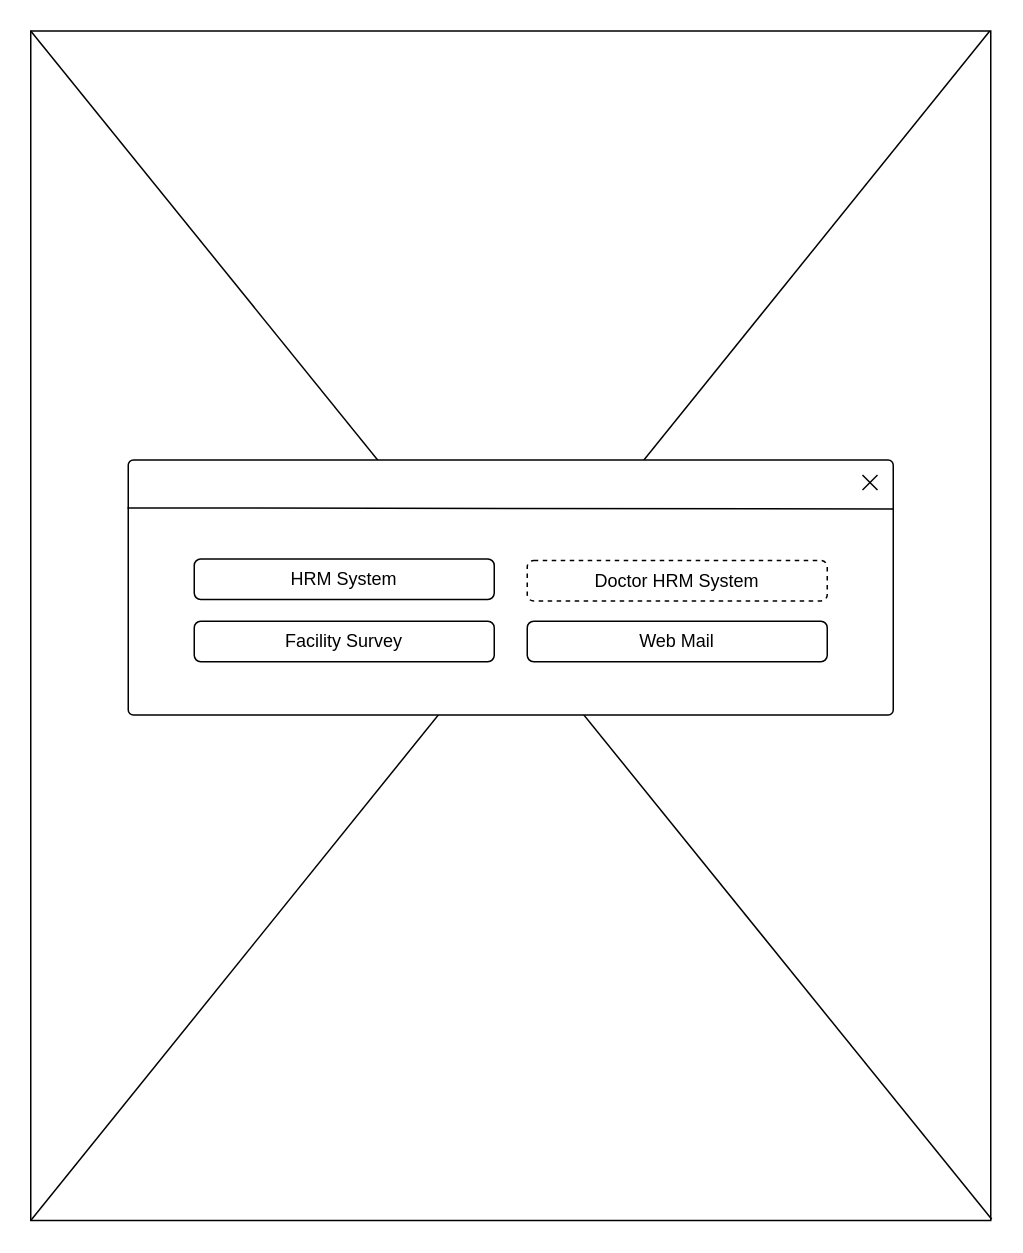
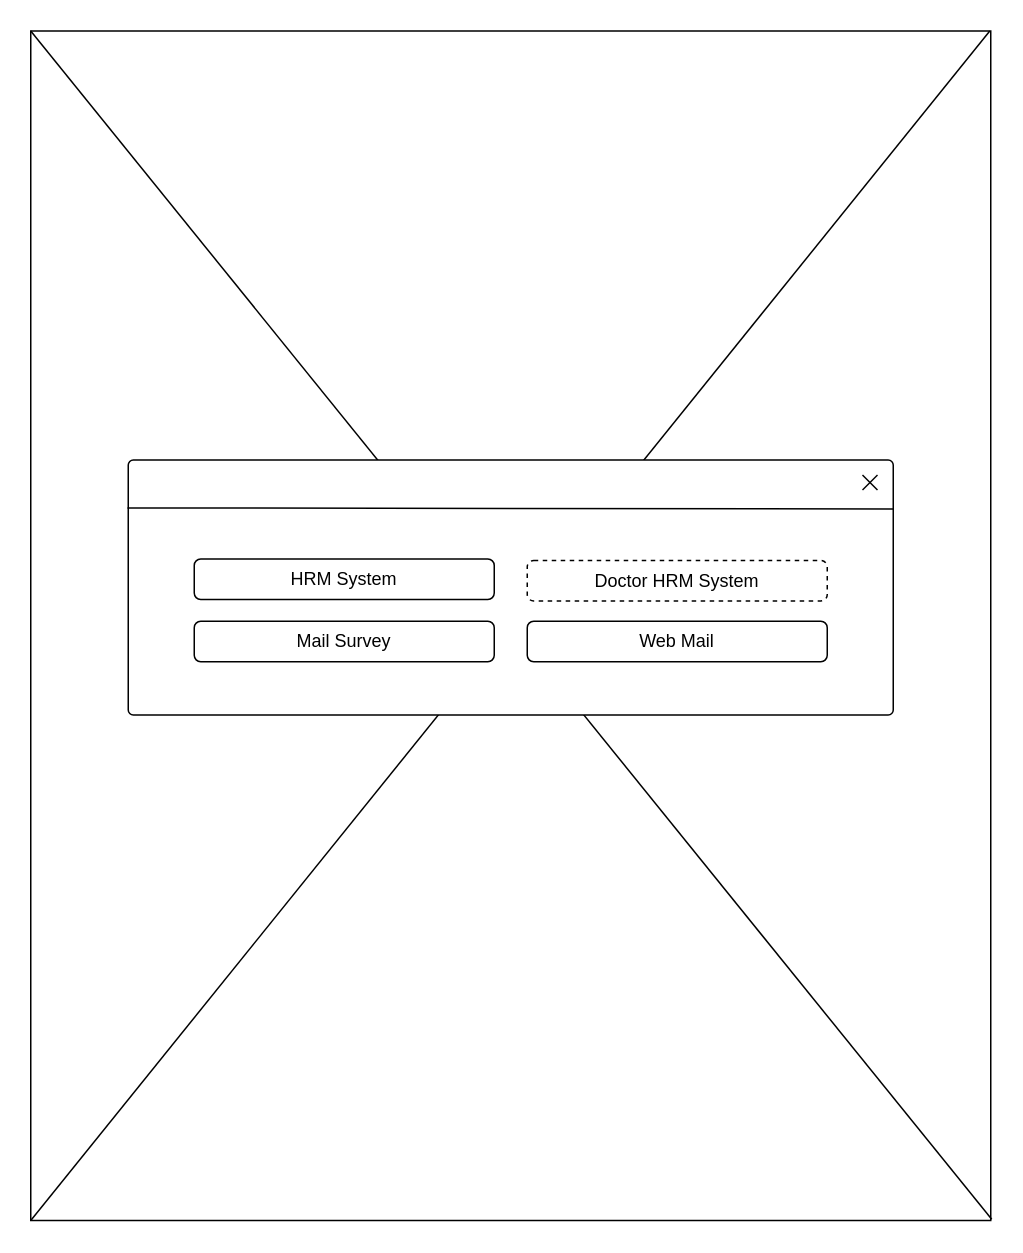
(344, 641) -> (344, 641)
